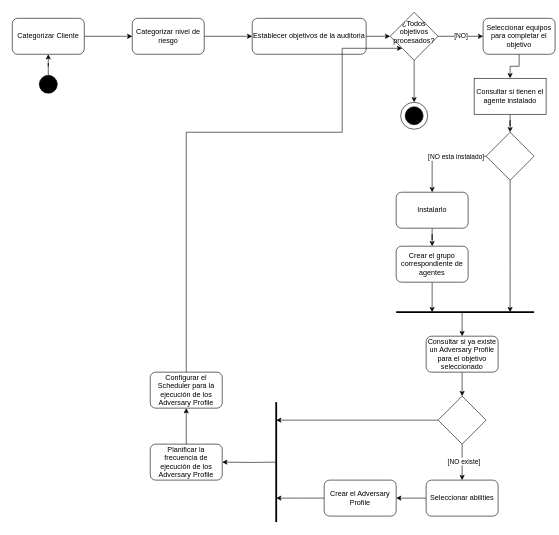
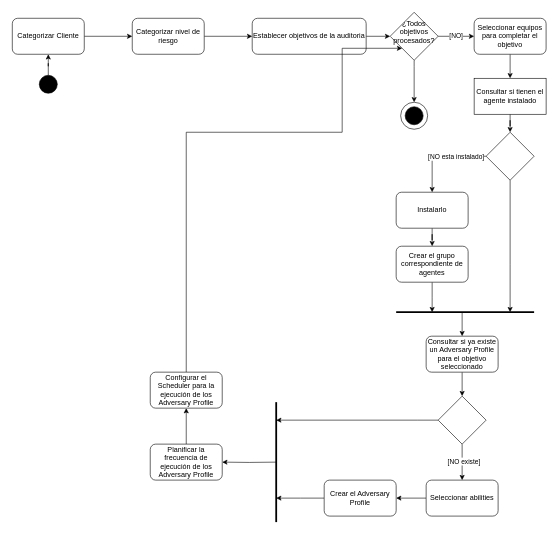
(519, 36) -> (510, 36)
